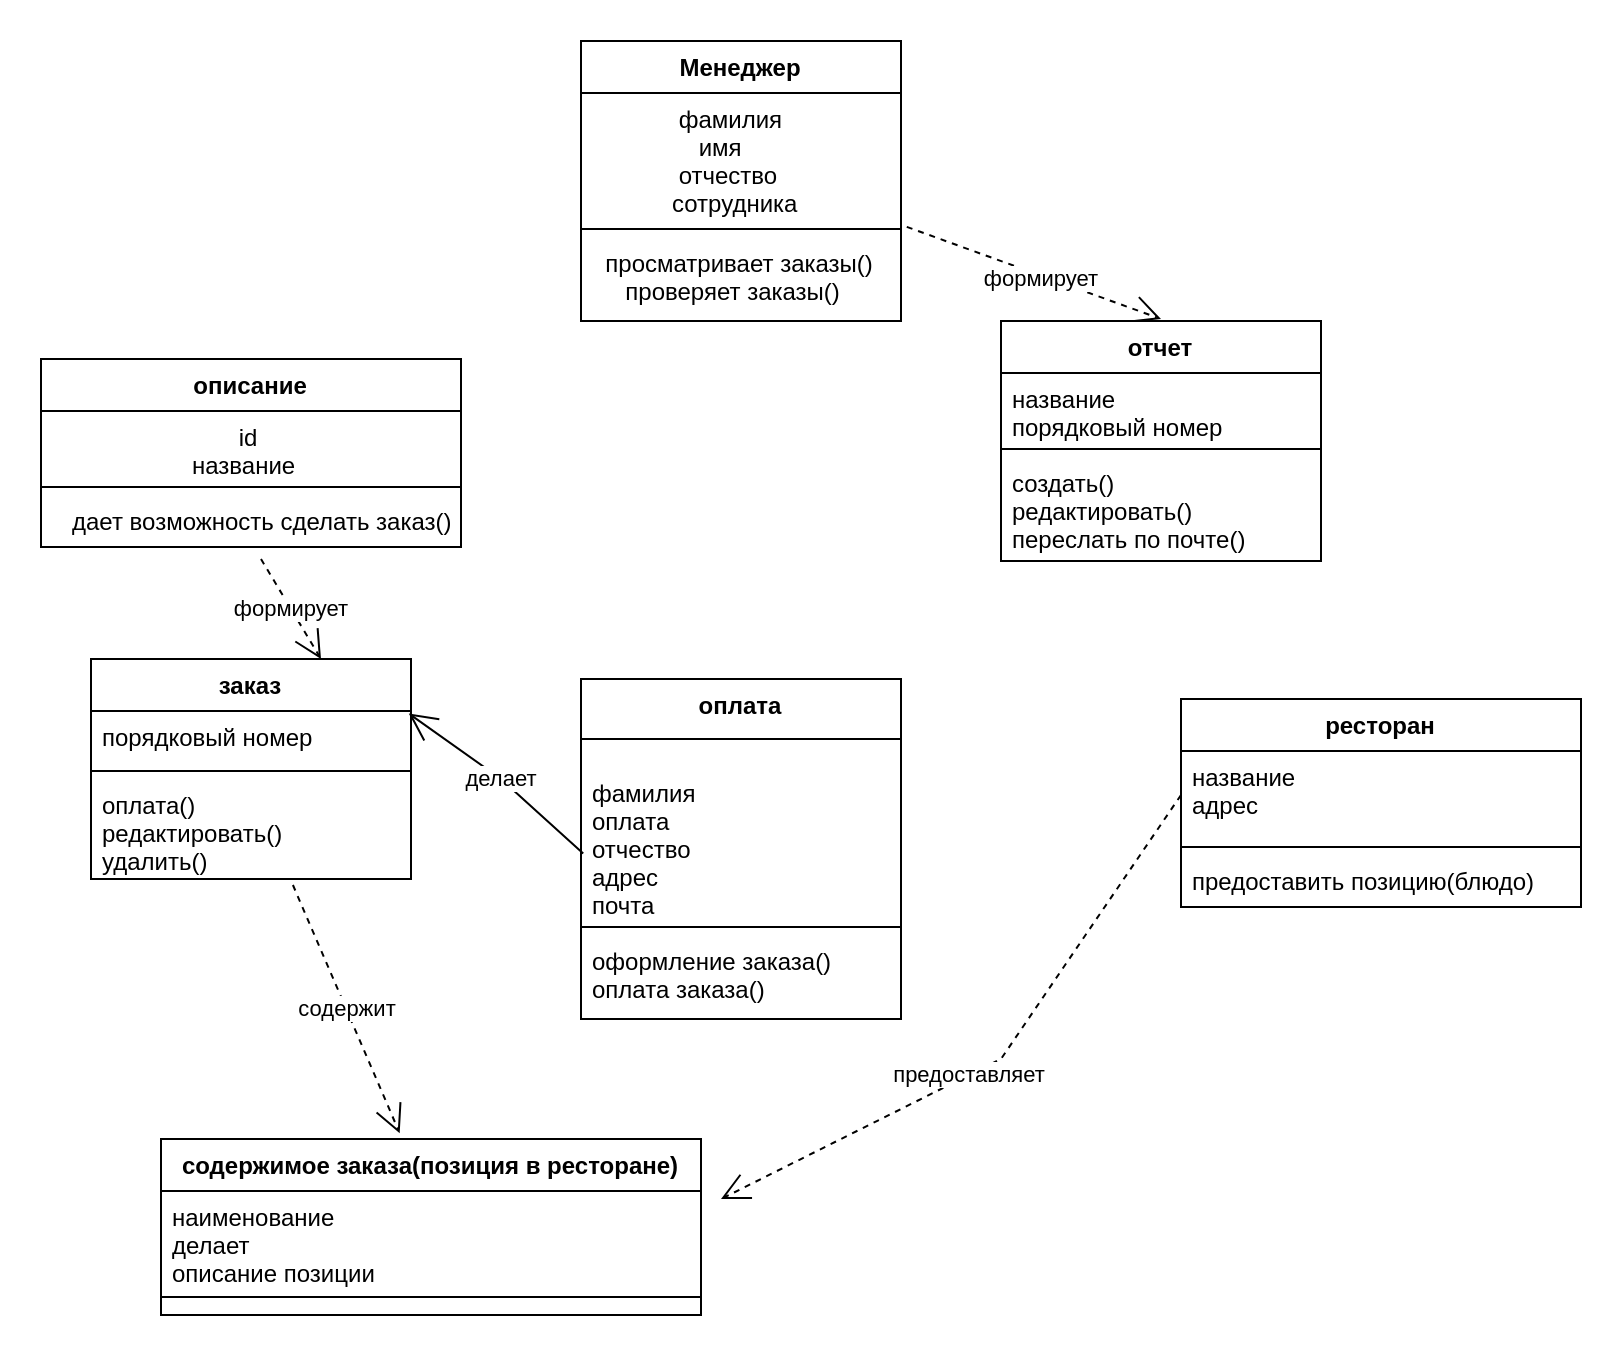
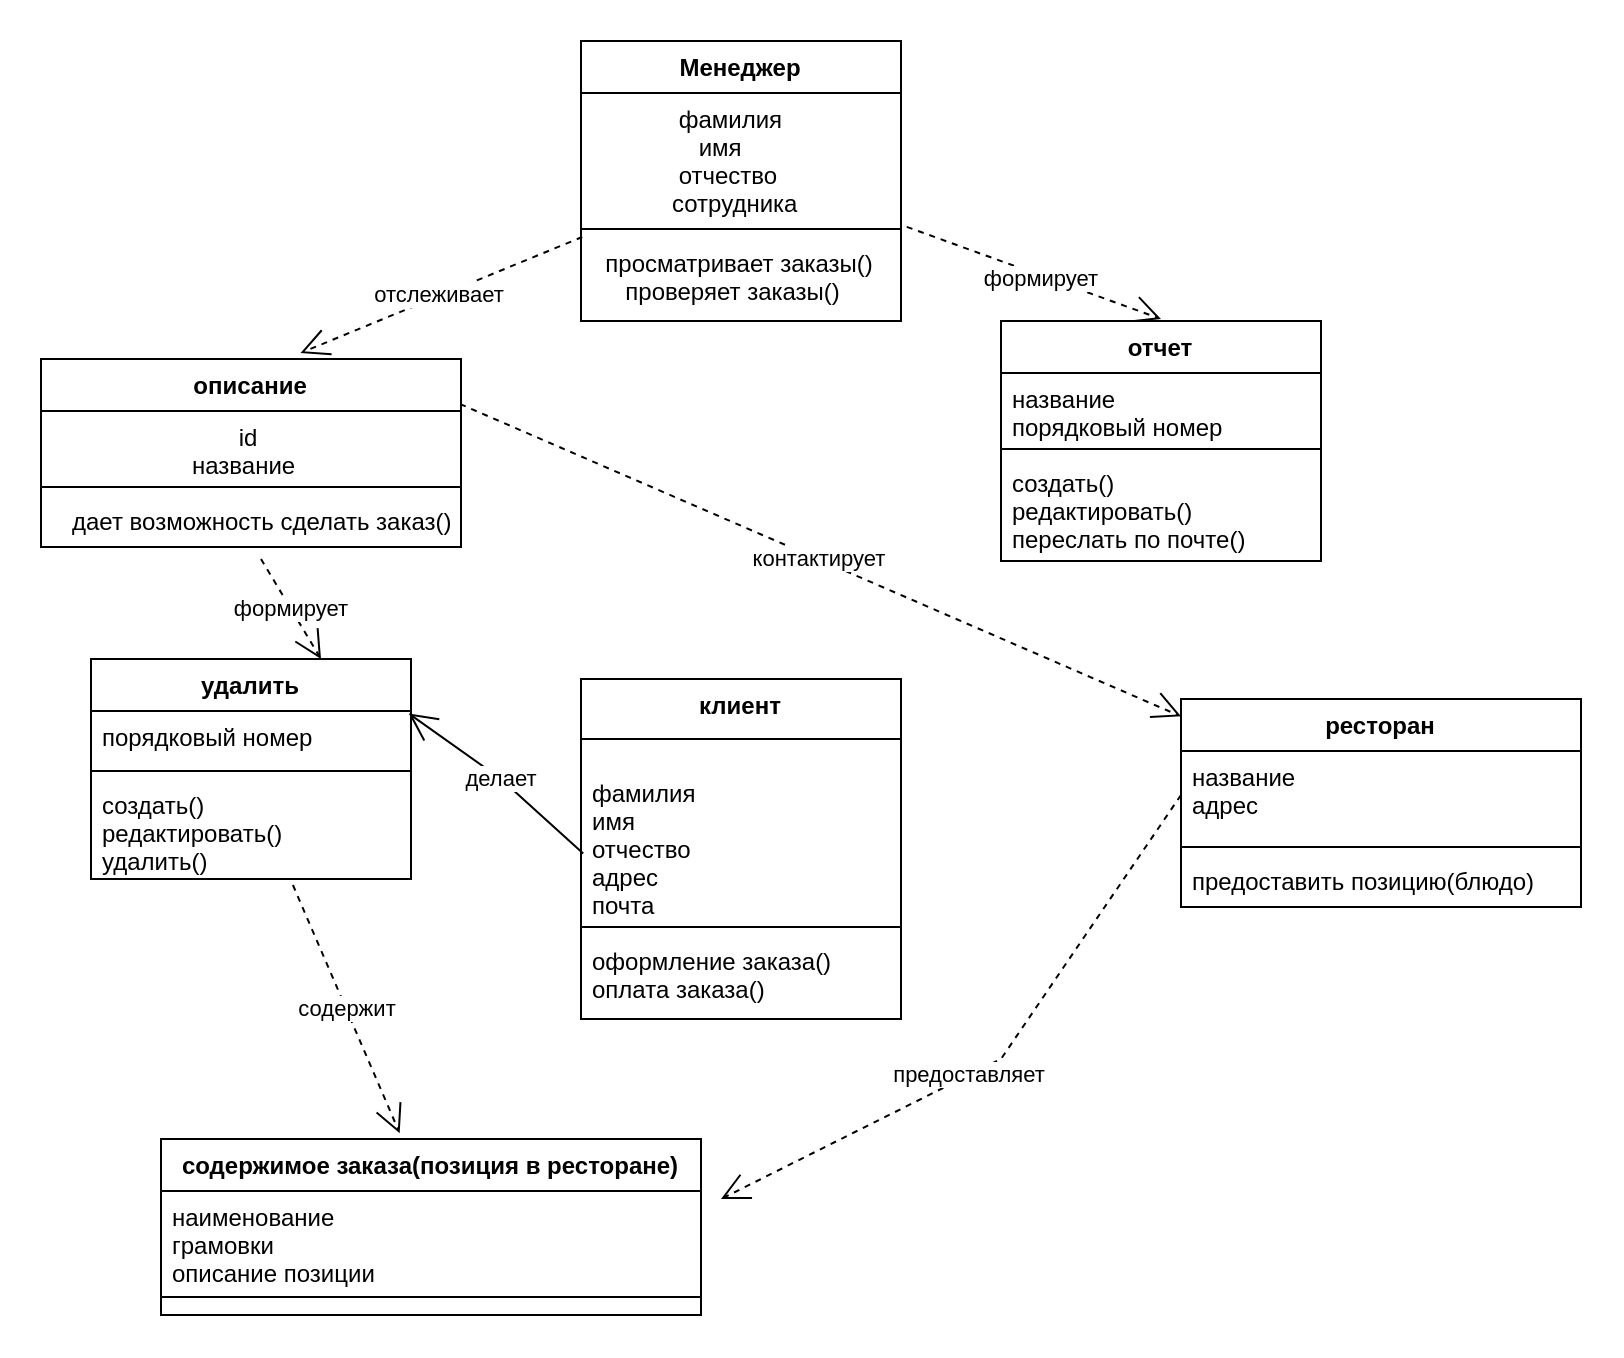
none -> (527, 260)
none -> (989, 633)
(250, 686) -> (250, 686)
(740, 706) -> (740, 706)
(639, 794) -> (639, 794)
(156, 806) -> (162, 806)
(253, 1218) -> (253, 1218)
